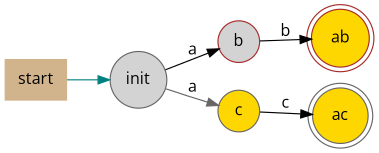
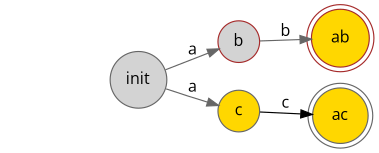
(280, 40) -> (280, 40)
(187, 61) -> (187, 61)
(36, 80) -> none
